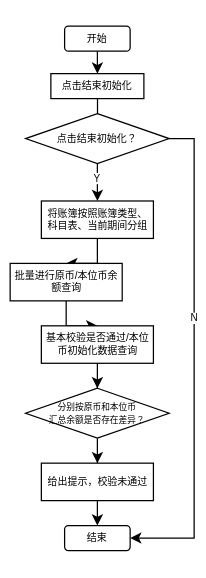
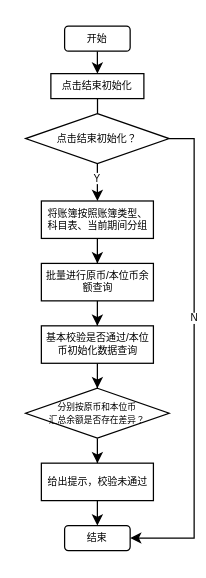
(66, 282) -> (98, 282)
